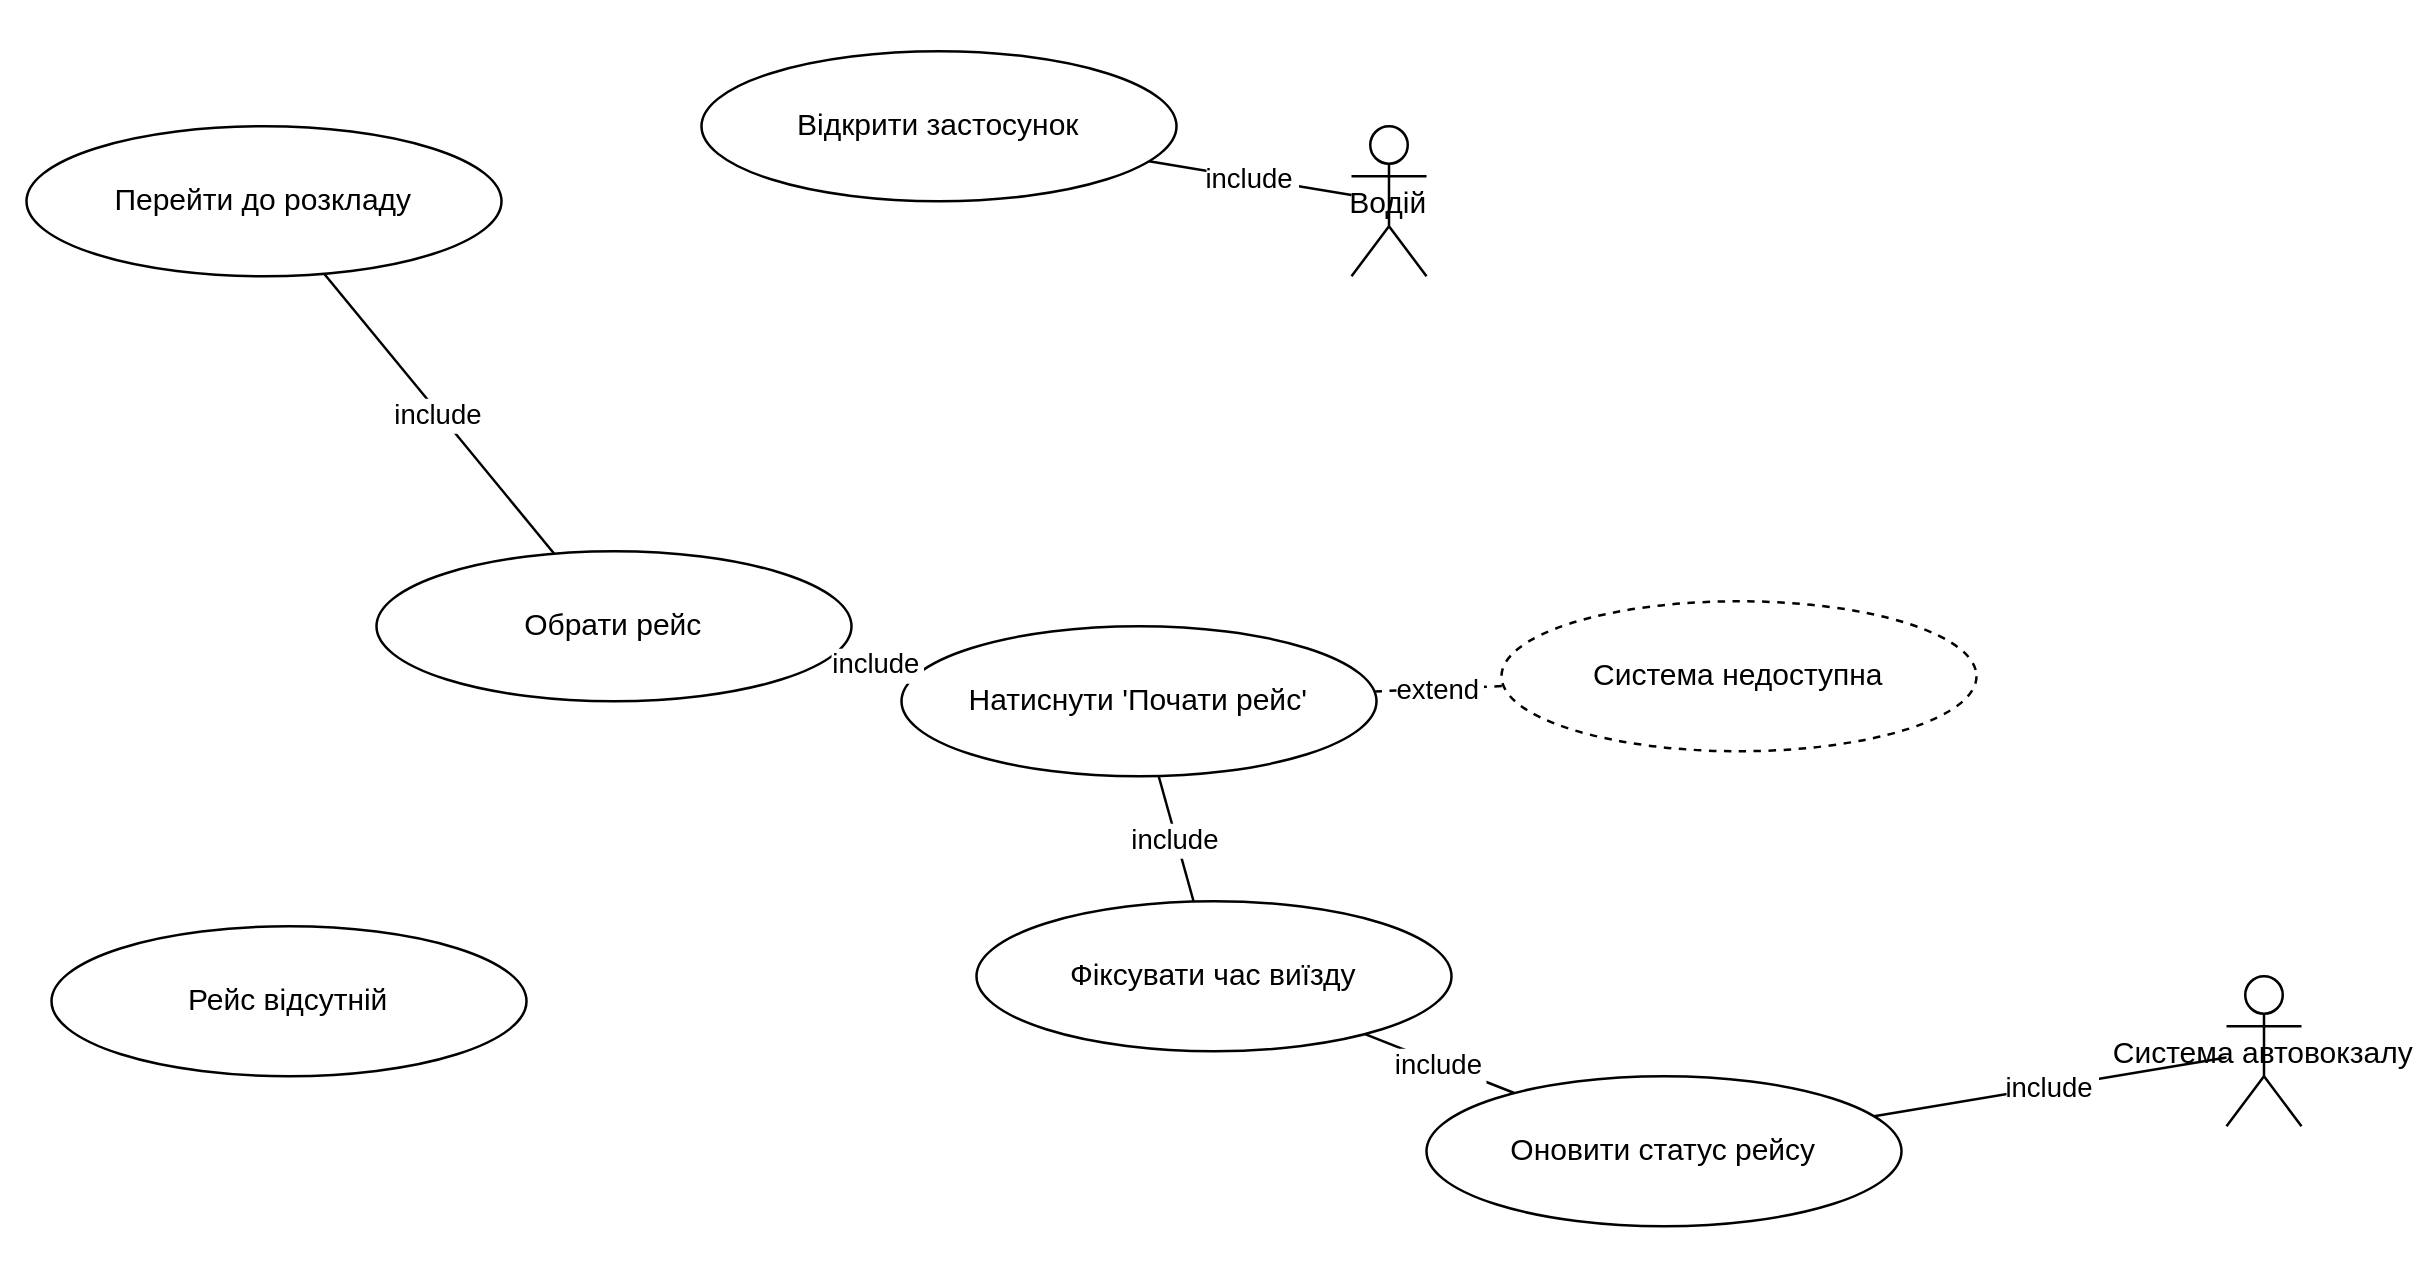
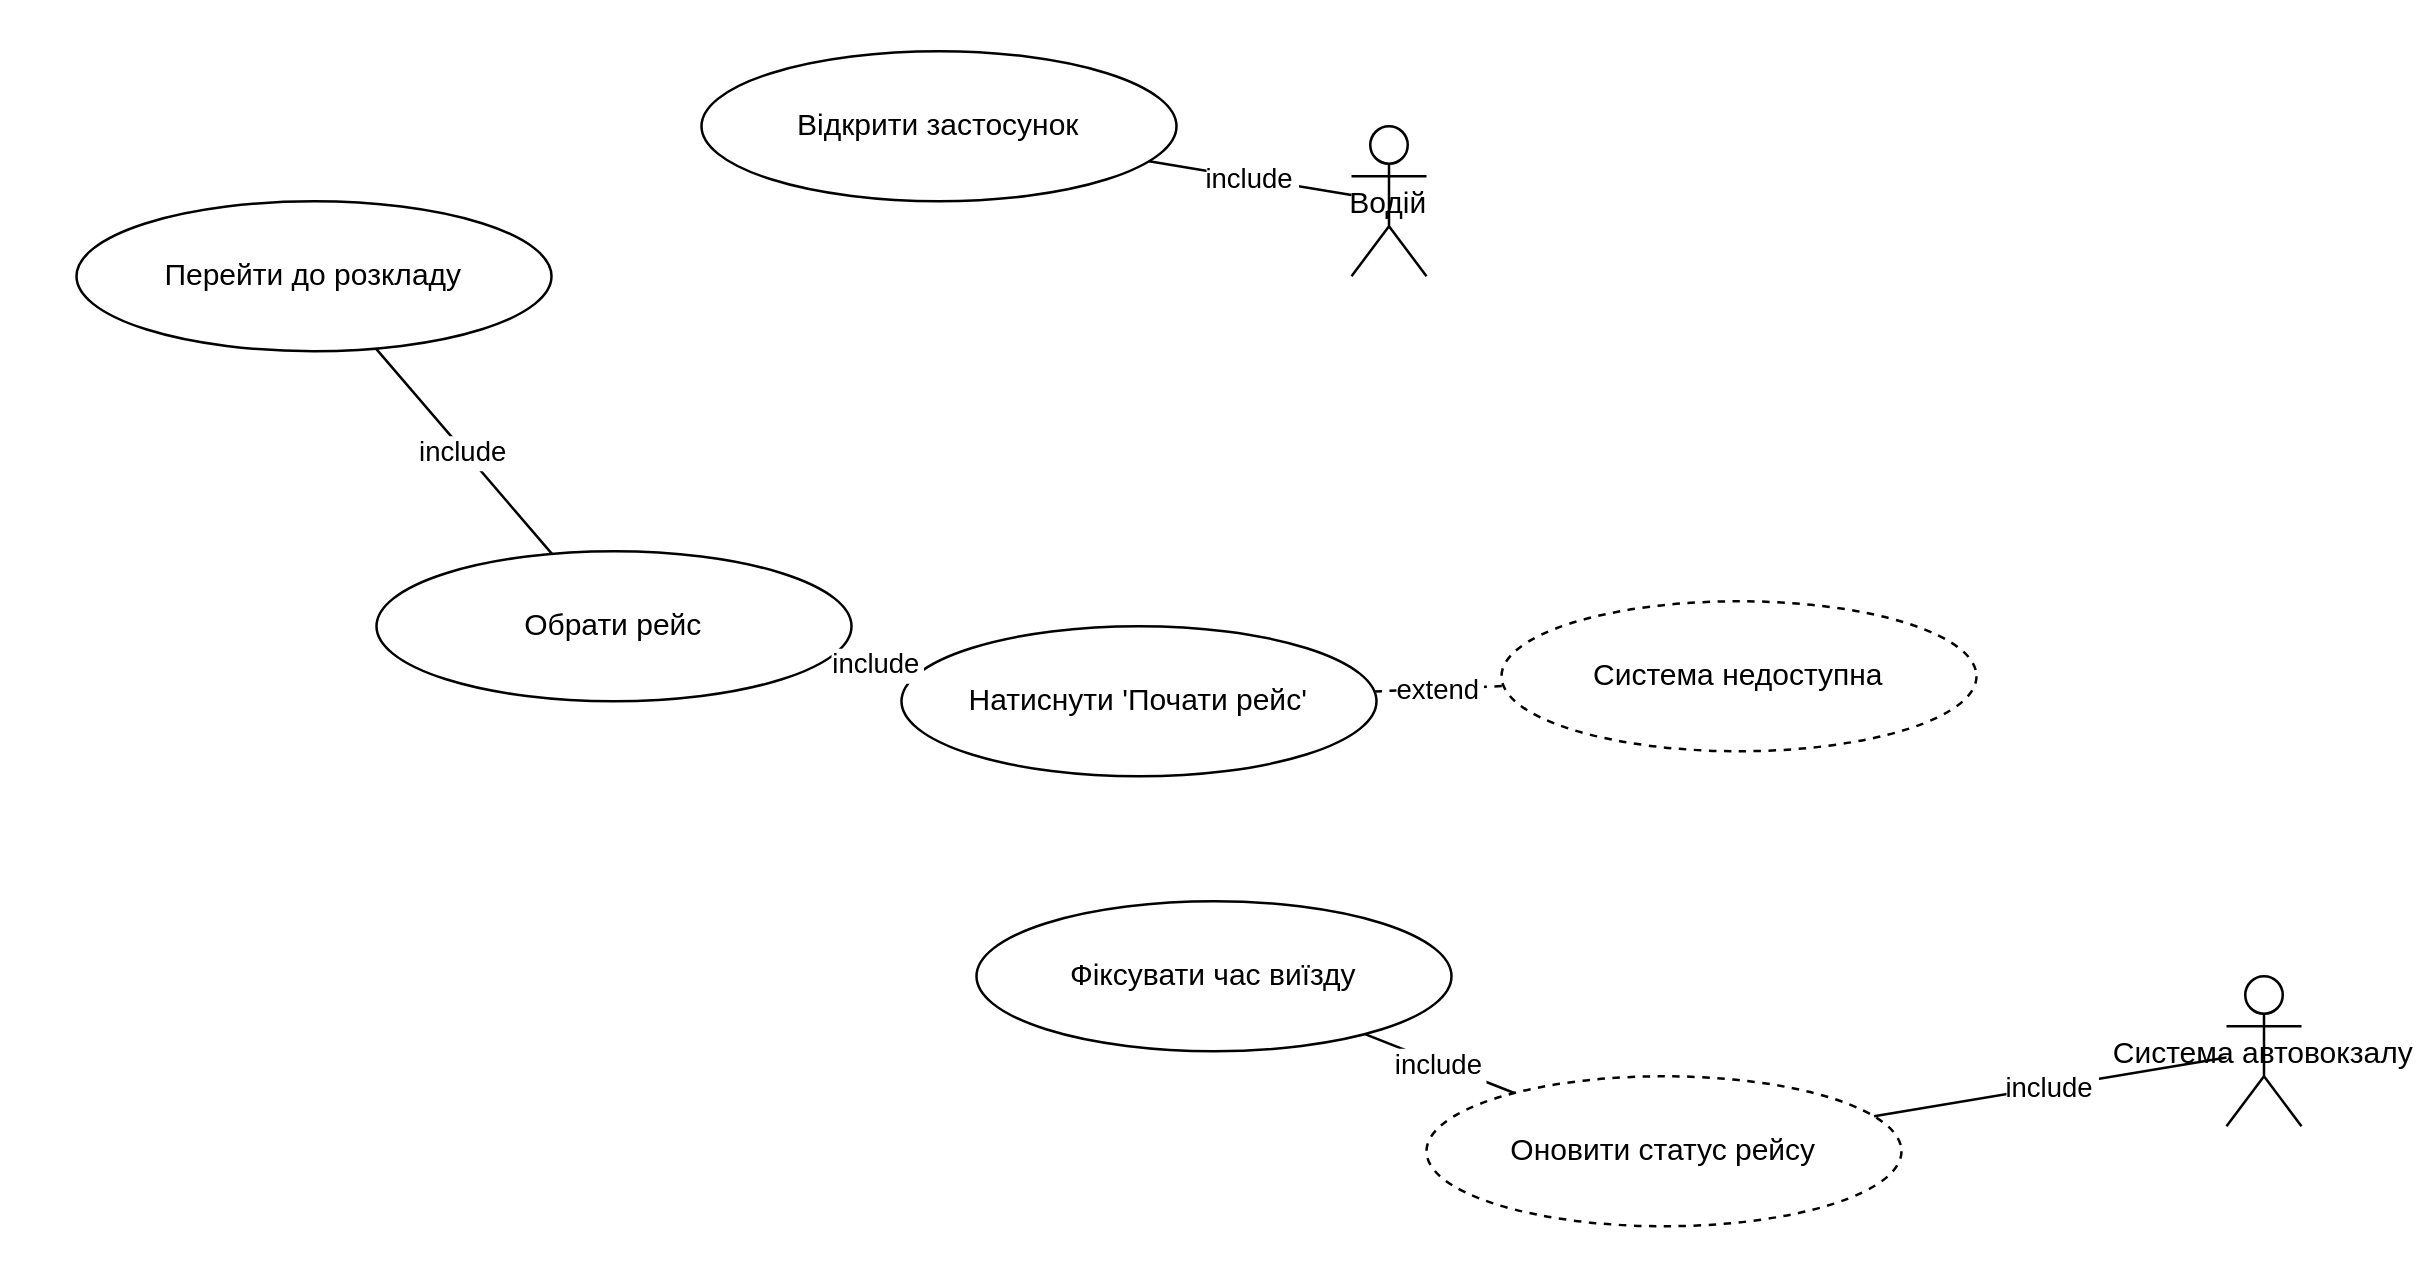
(264, 201) -> (314, 276)
(1176, 838) -> none
(289, 1001) -> none
(1664, 1151) -> (1664, 1151)
